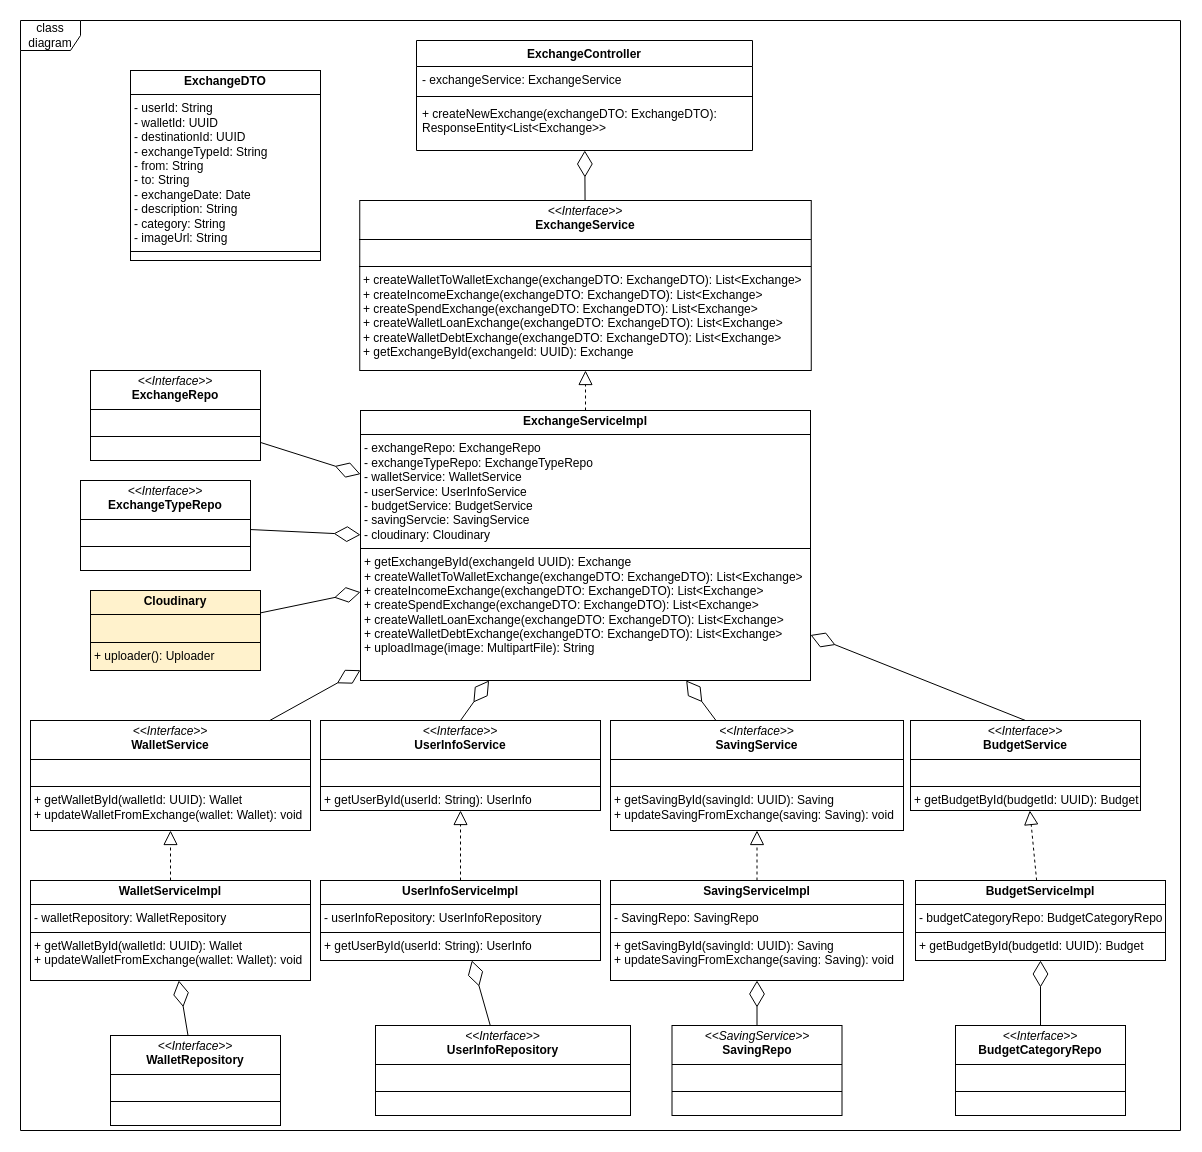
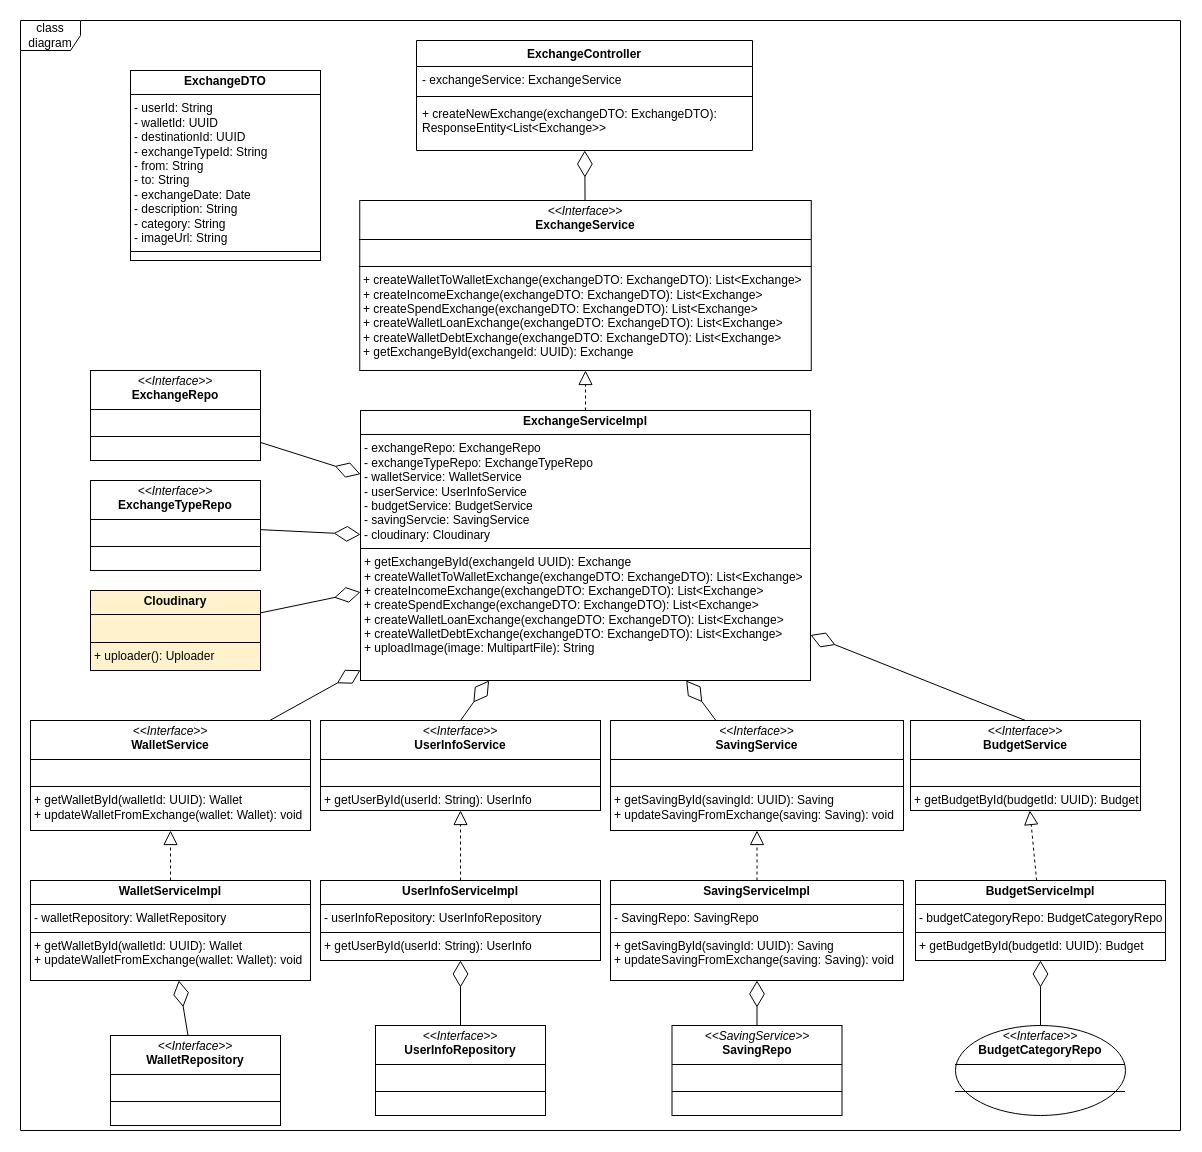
(166, 526) -> (176, 526)
(503, 1071) -> (461, 1071)
(1041, 1071) -> (1041, 1071)
